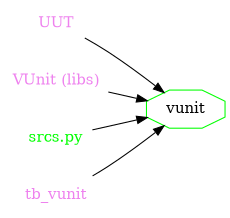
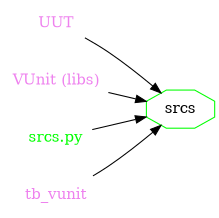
(186, 109) -> (181, 109)
